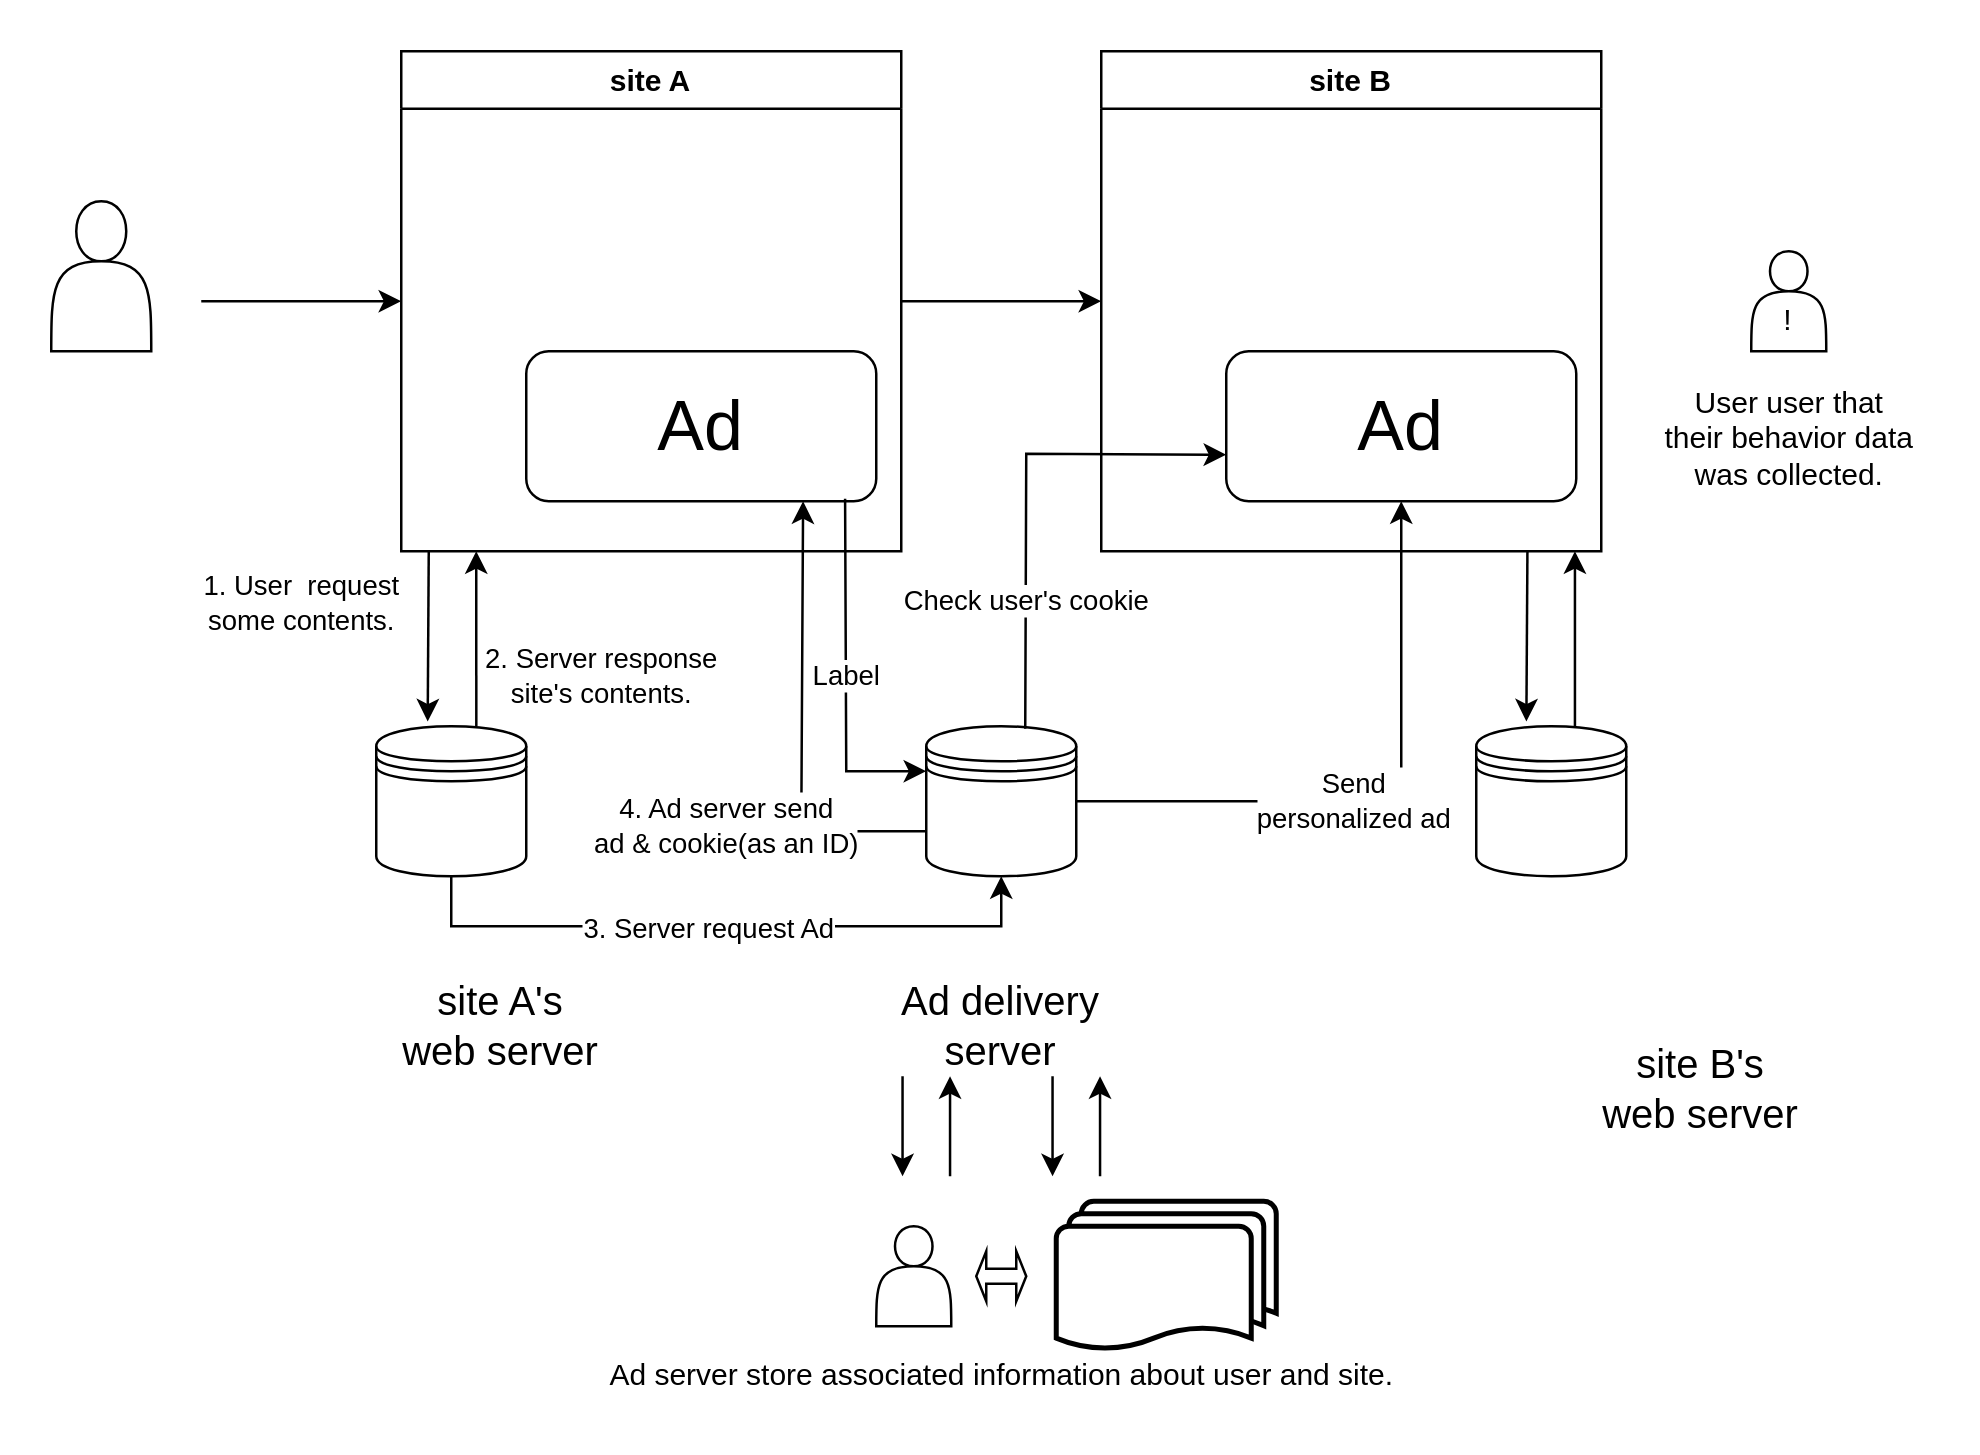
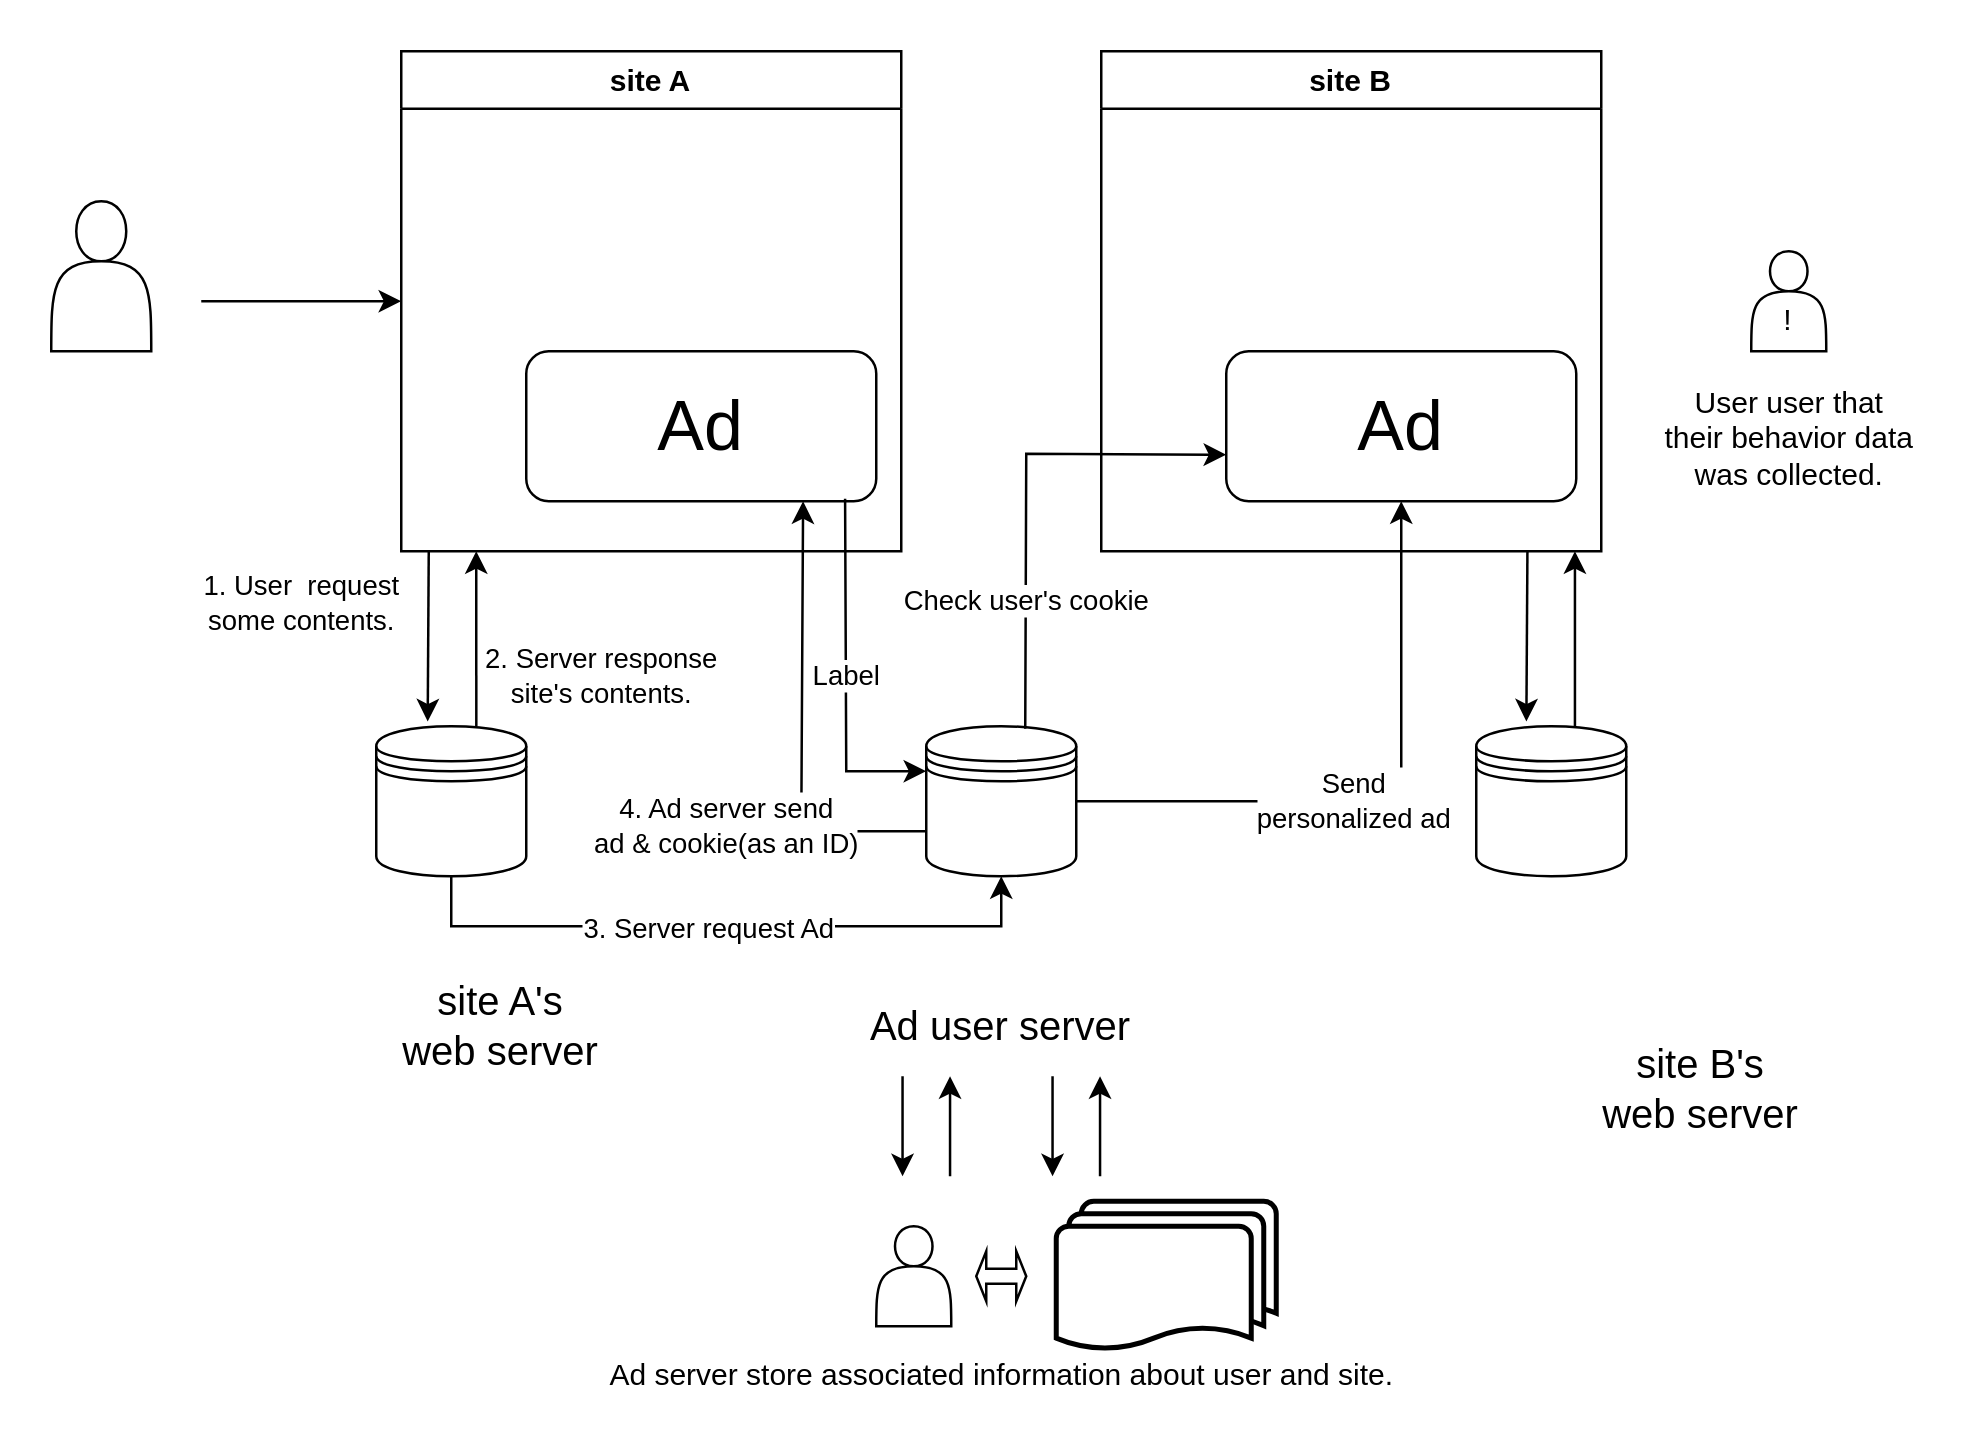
(995, 301) -> none
(1001, 1026) -> (1001, 1026)
